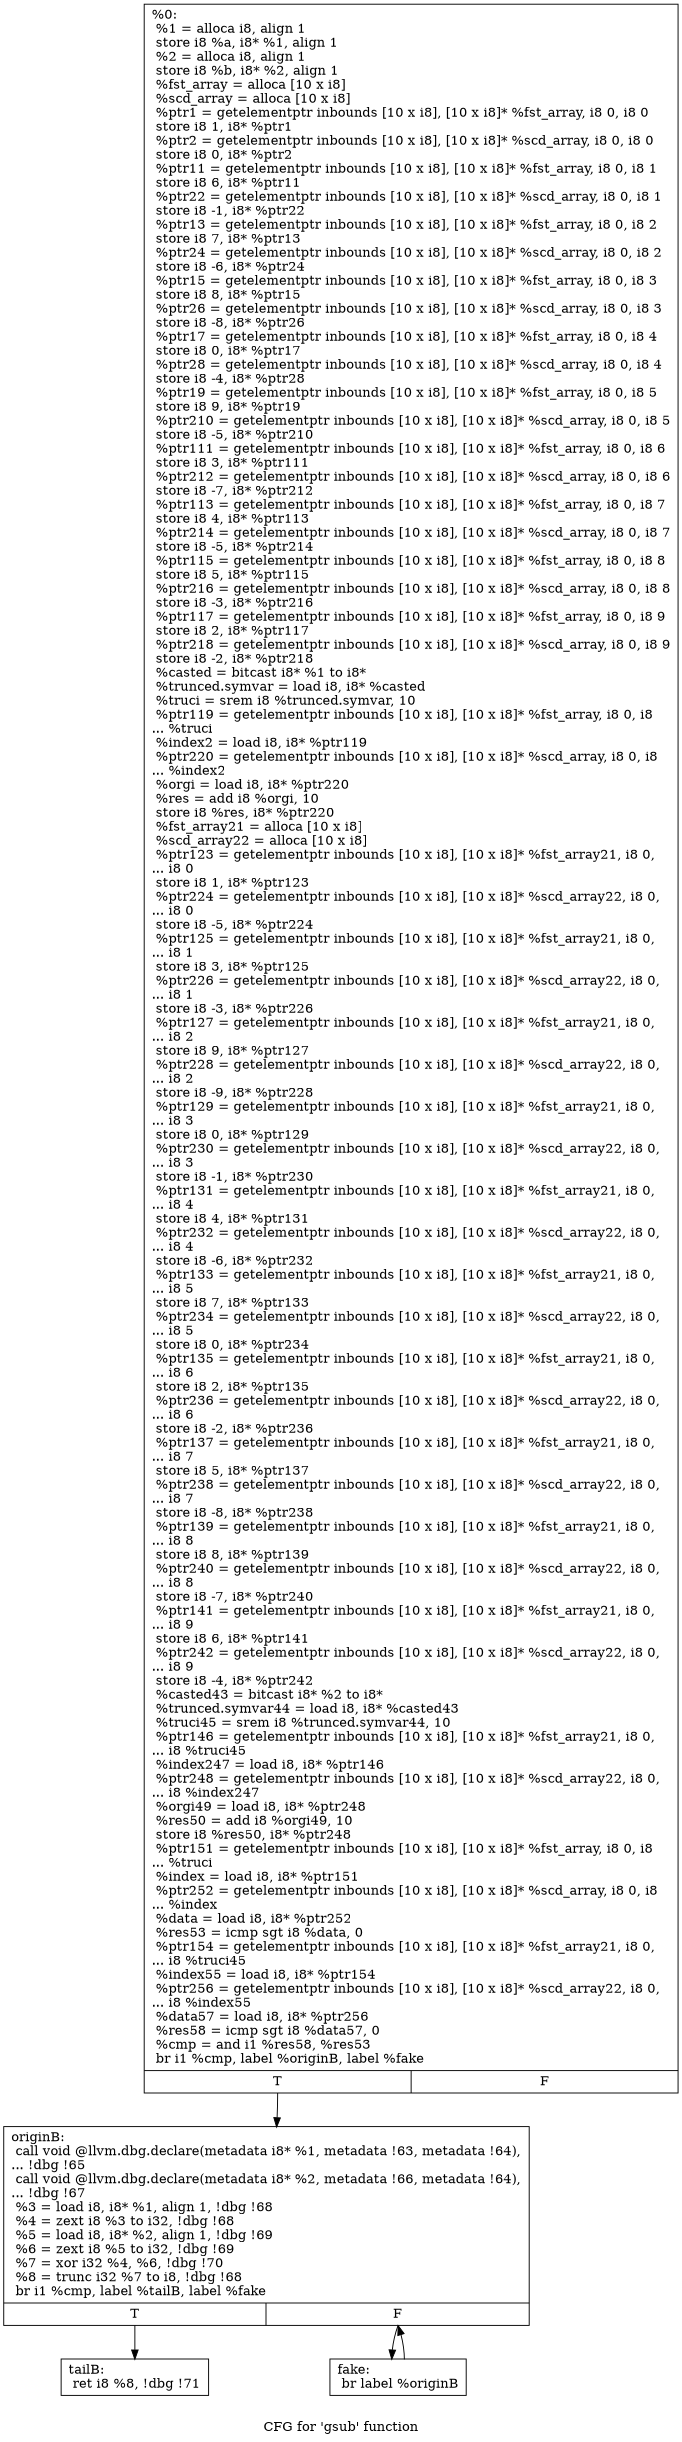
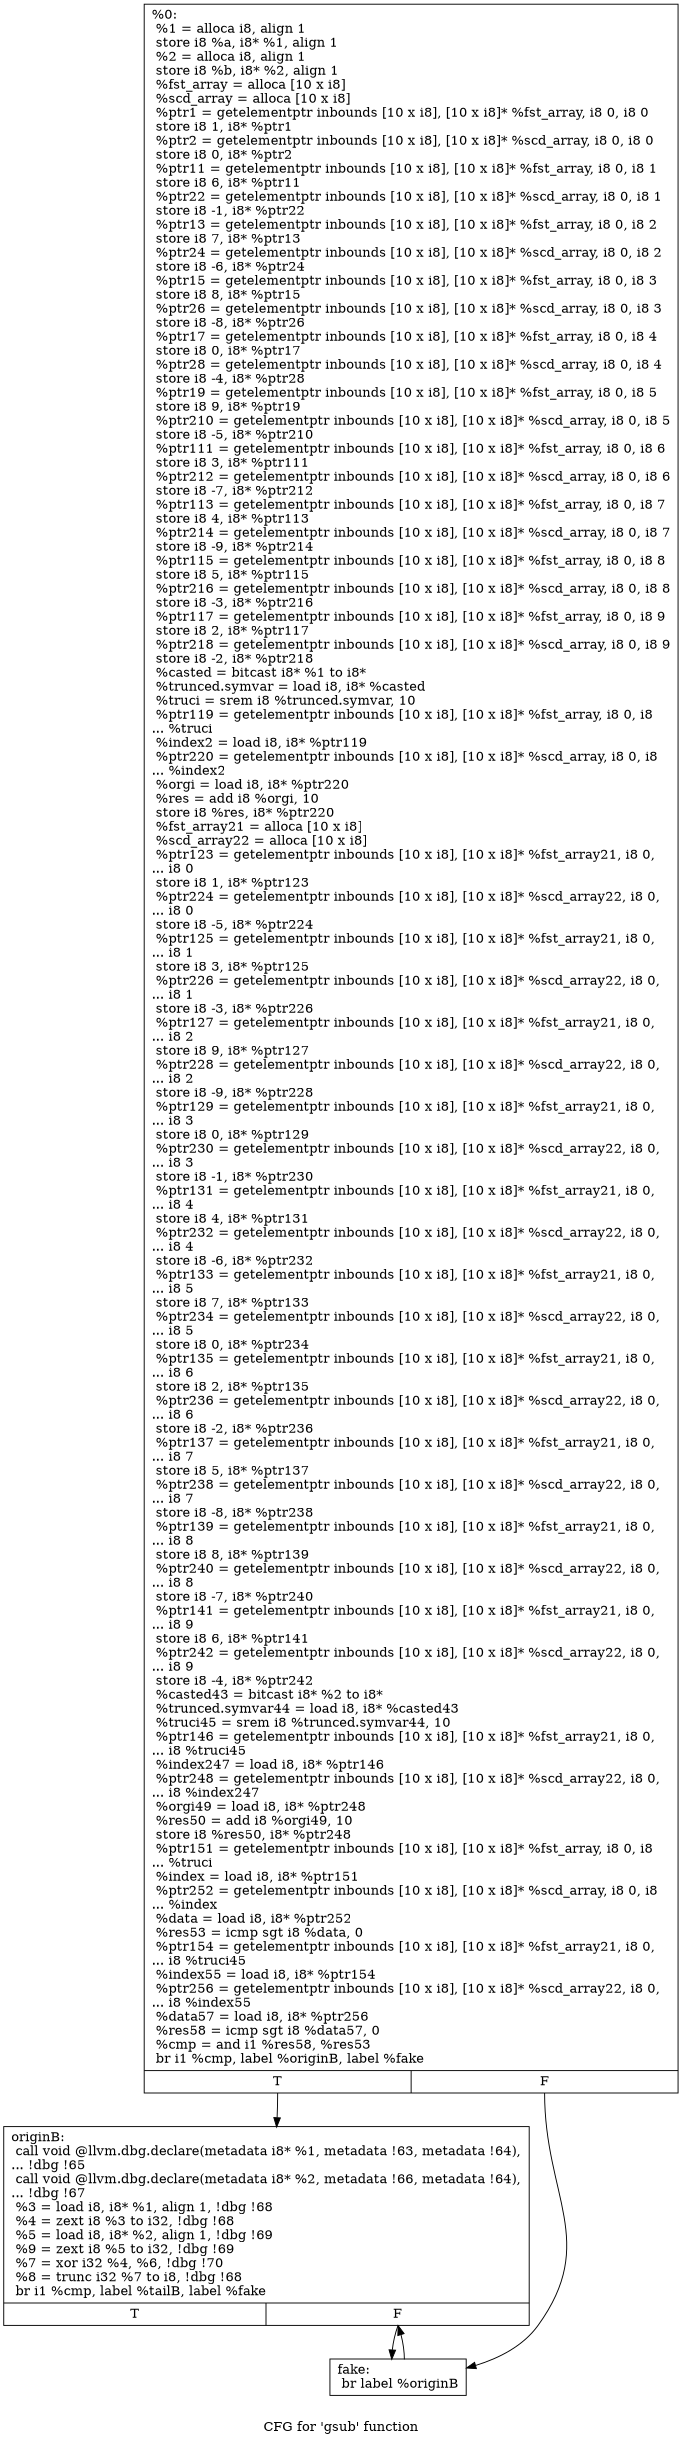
(233, 547) -> (233, 547)
(123, 2249) -> (123, 2249)
none -> (566, 2249)
(135, 2377) -> none
